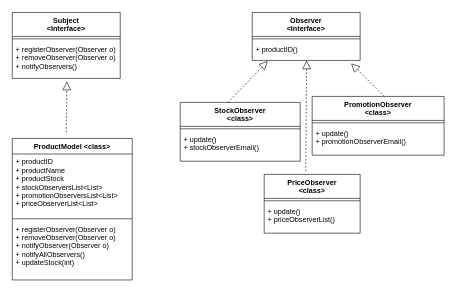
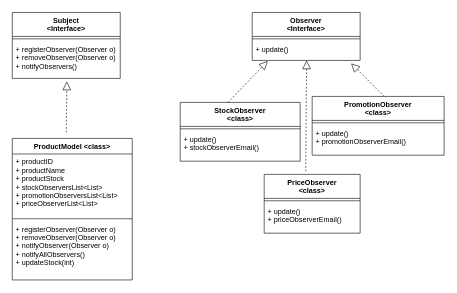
(281, 49) -> (275, 49)
(287, 211) -> (287, 211)
